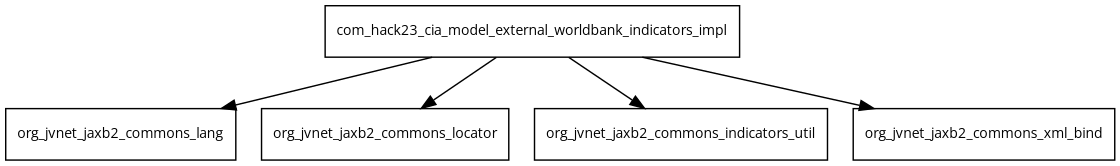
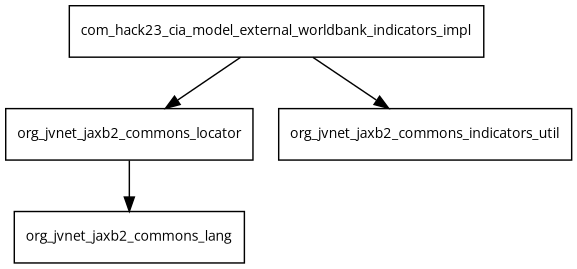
(334, 81) -> (129, 179)
(984, 134) -> none
